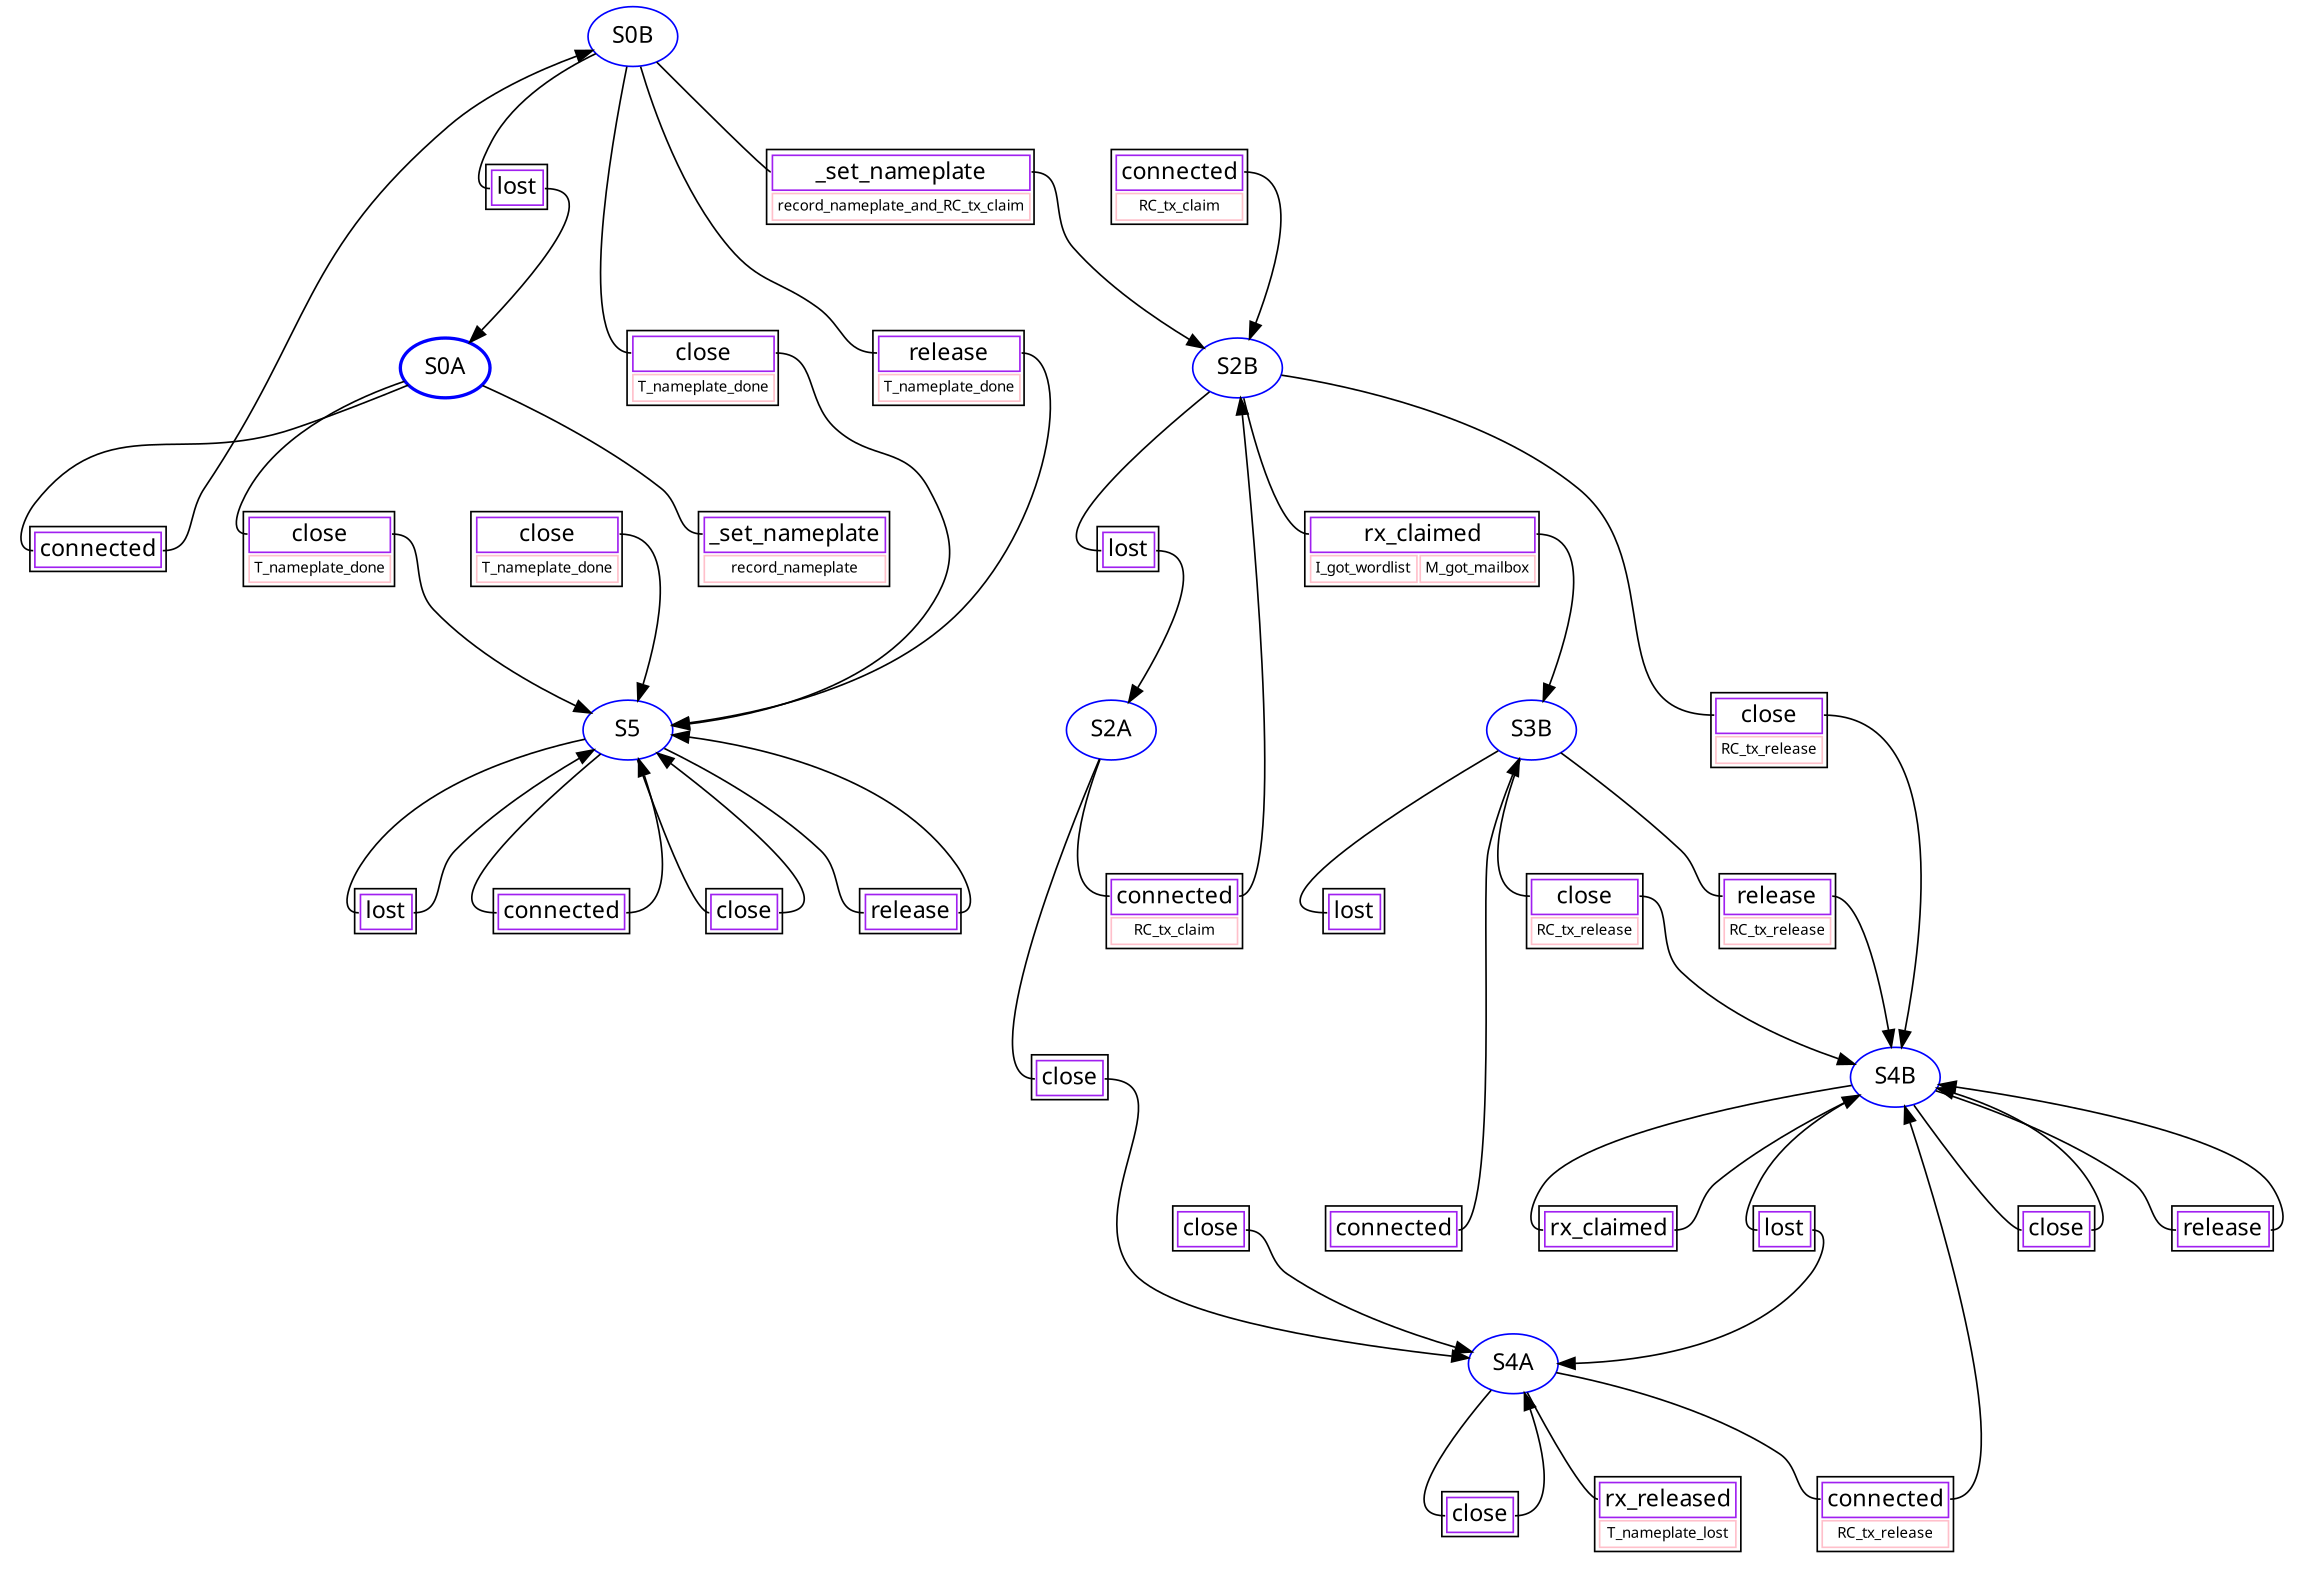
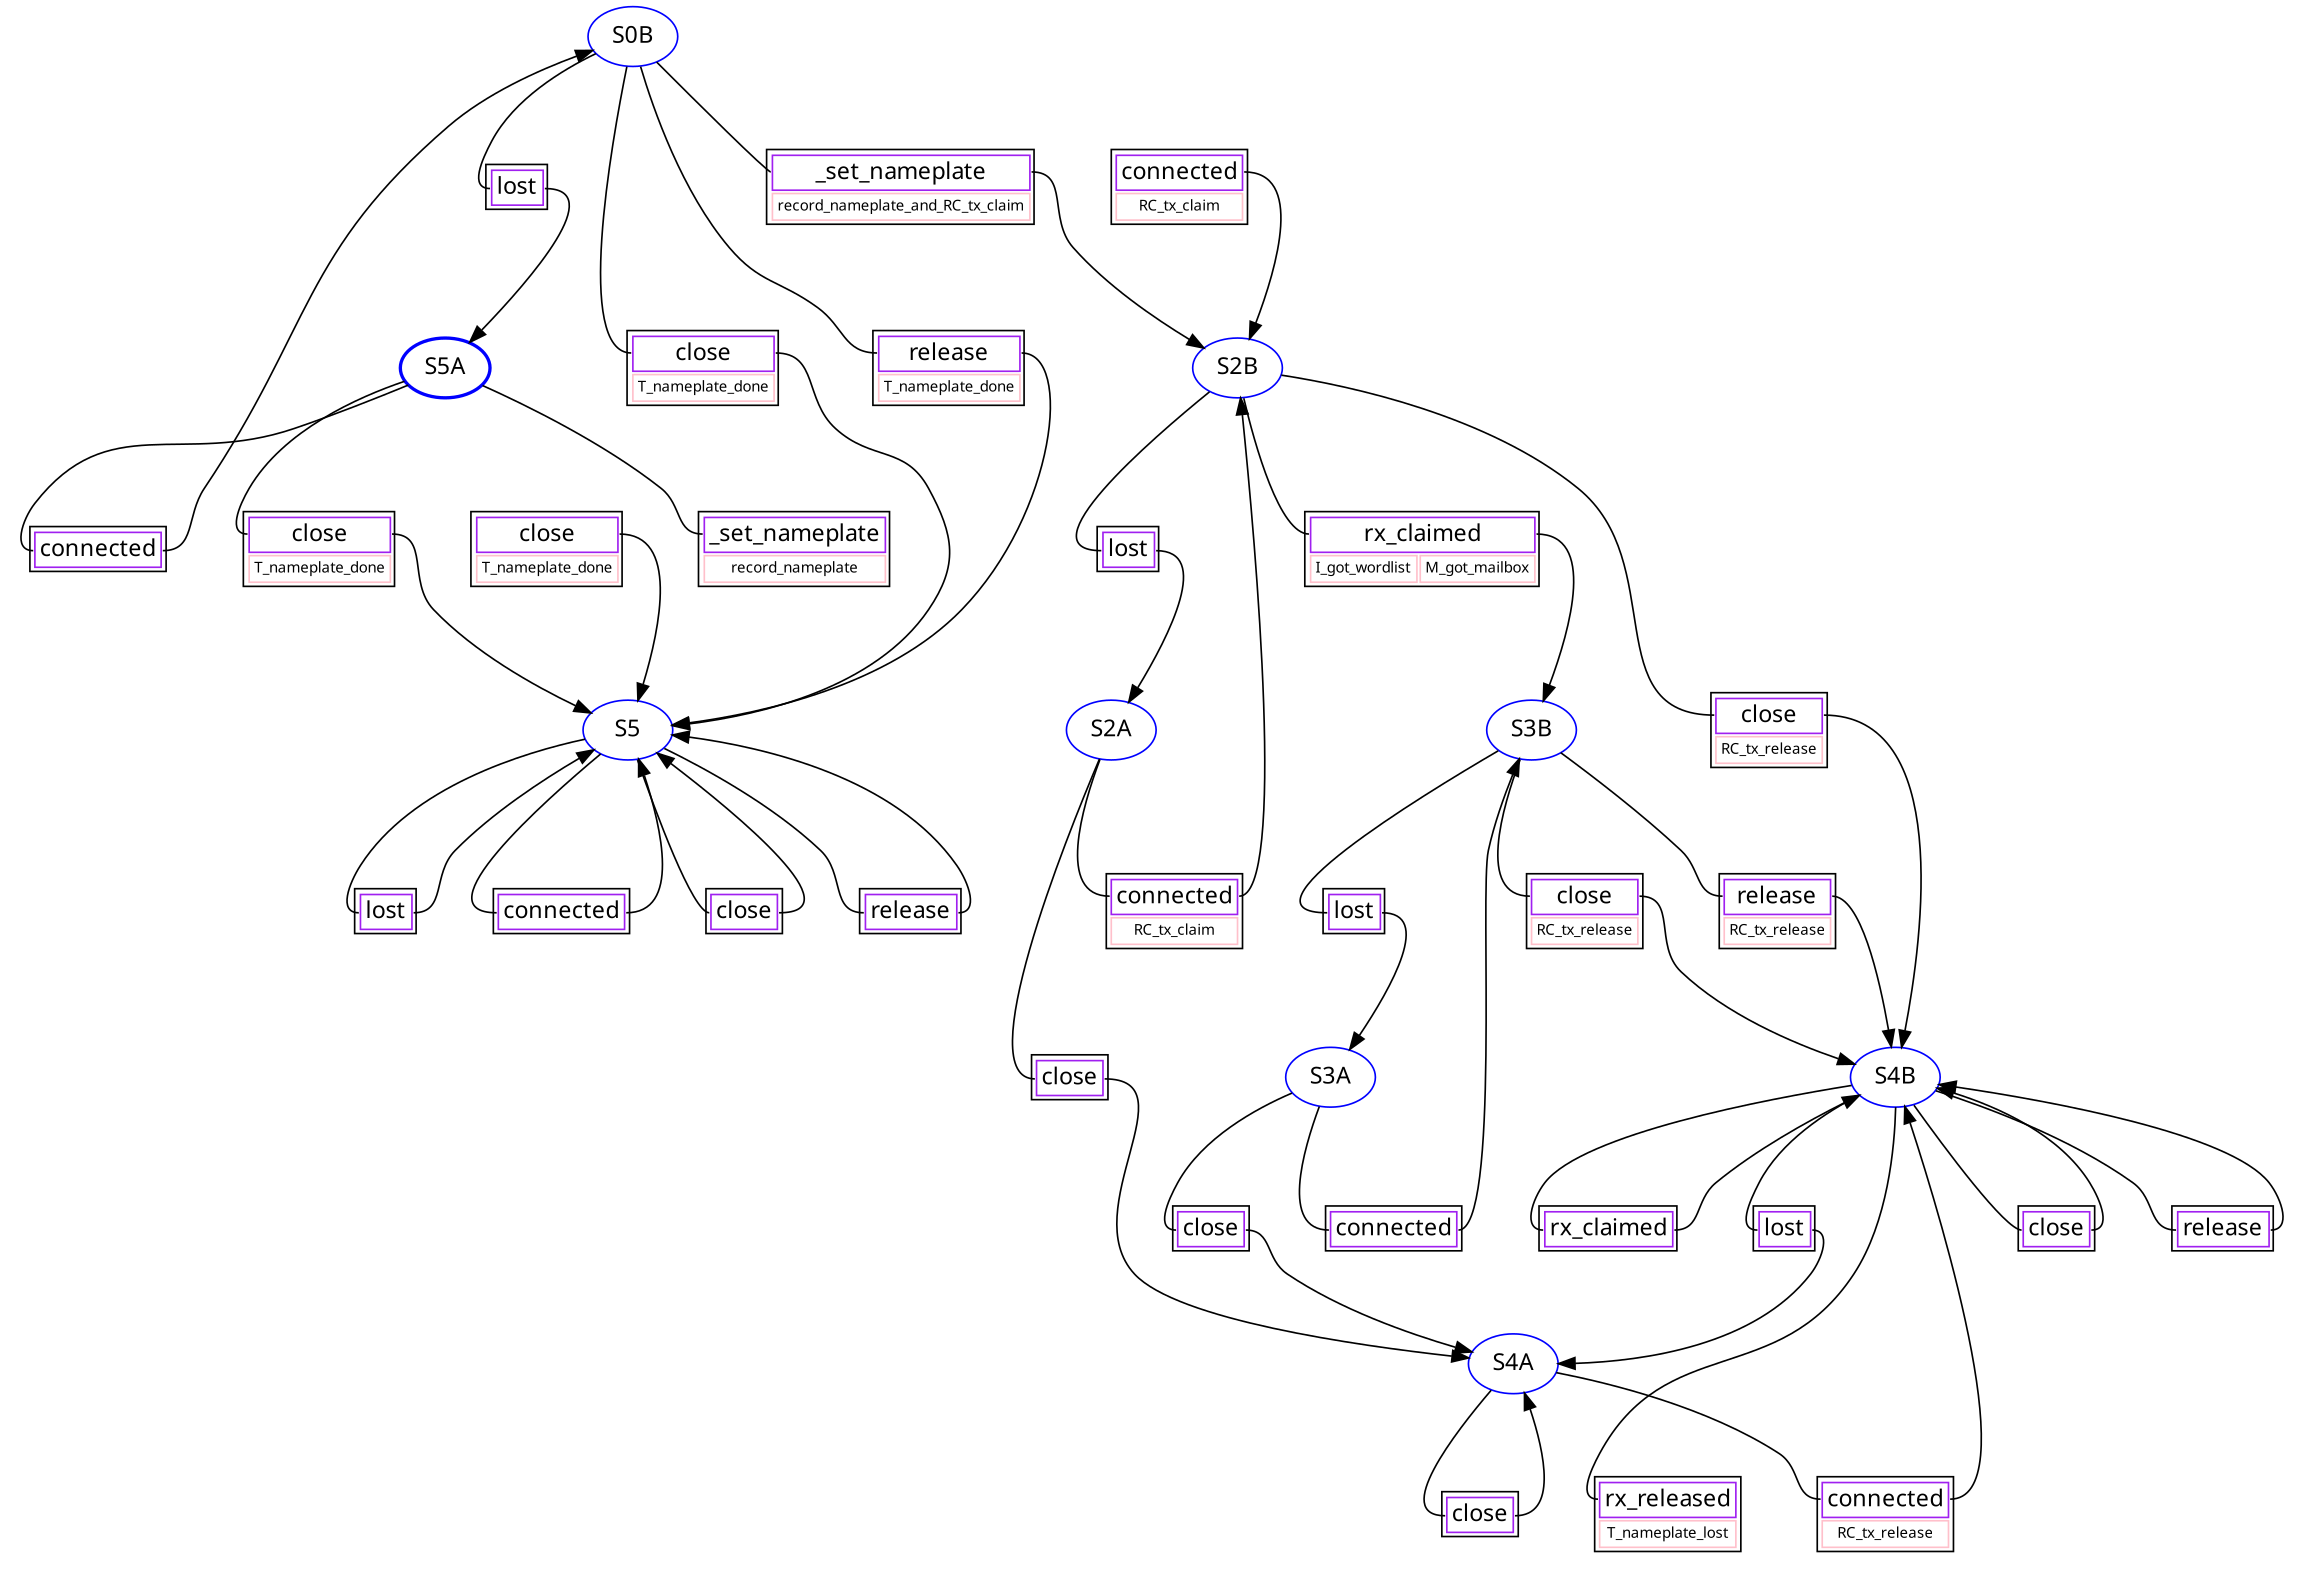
(445, 368) -> (445, 368)
none -> (1331, 1077)
(1559, 1449) -> (1780, 1339)
